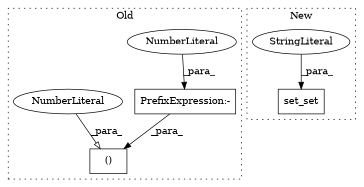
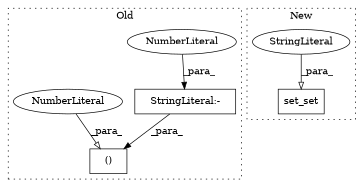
(301, 68) -> (301, 68)
(185, 102) -> (185, 102)
